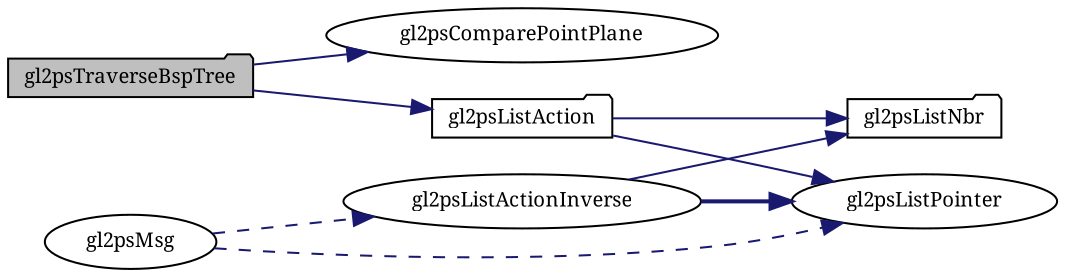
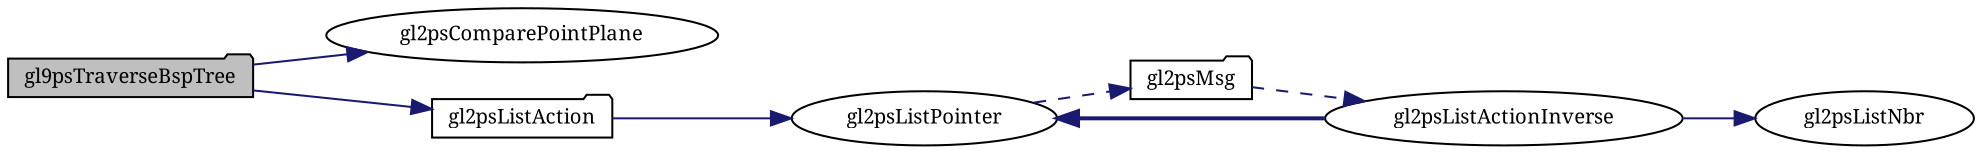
(131, 78) -> (131, 78)
(720, 118) -> none
(924, 118) -> (1865, 118)
(131, 242) -> (1191, 80)
(519, 257) -> (1072, 97)
